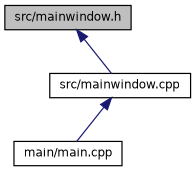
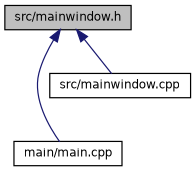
(90, 124) -> (38, 92)
